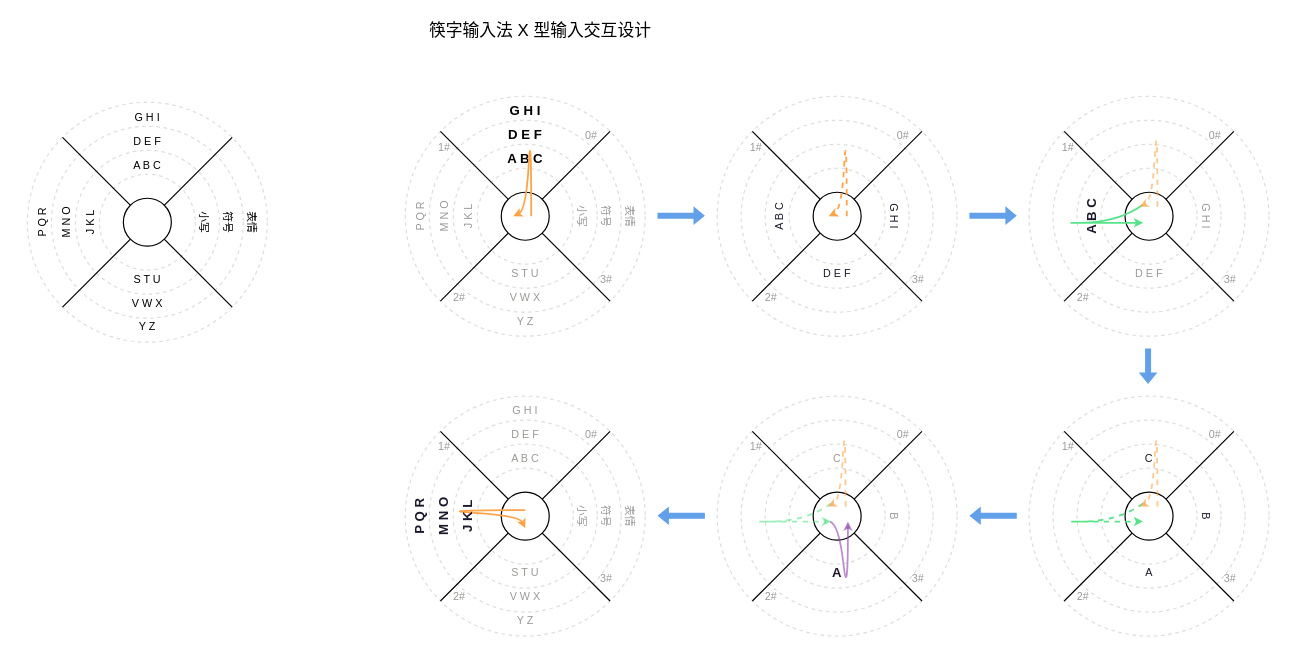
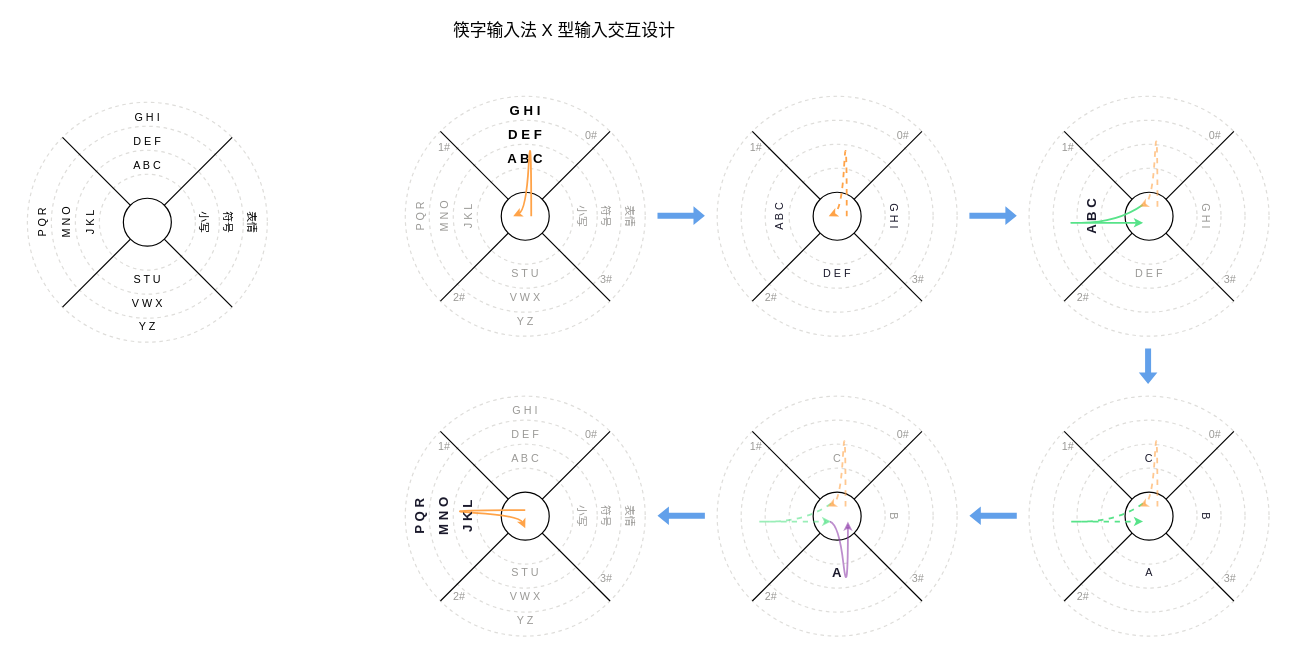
(540, 30) -> (564, 30)
